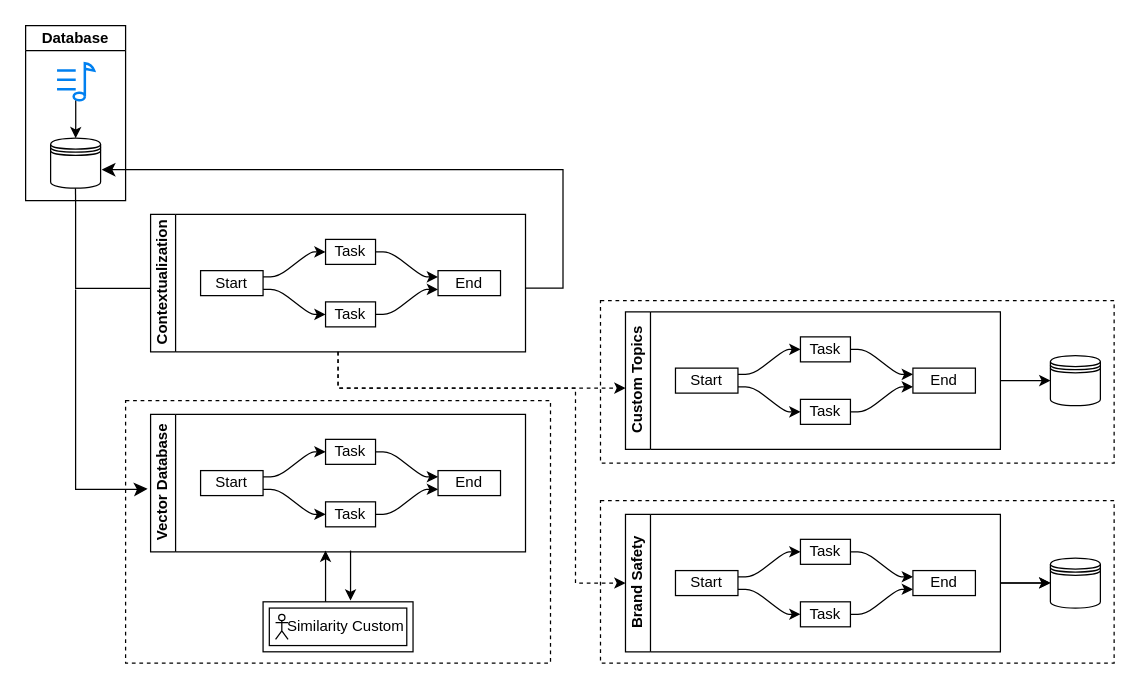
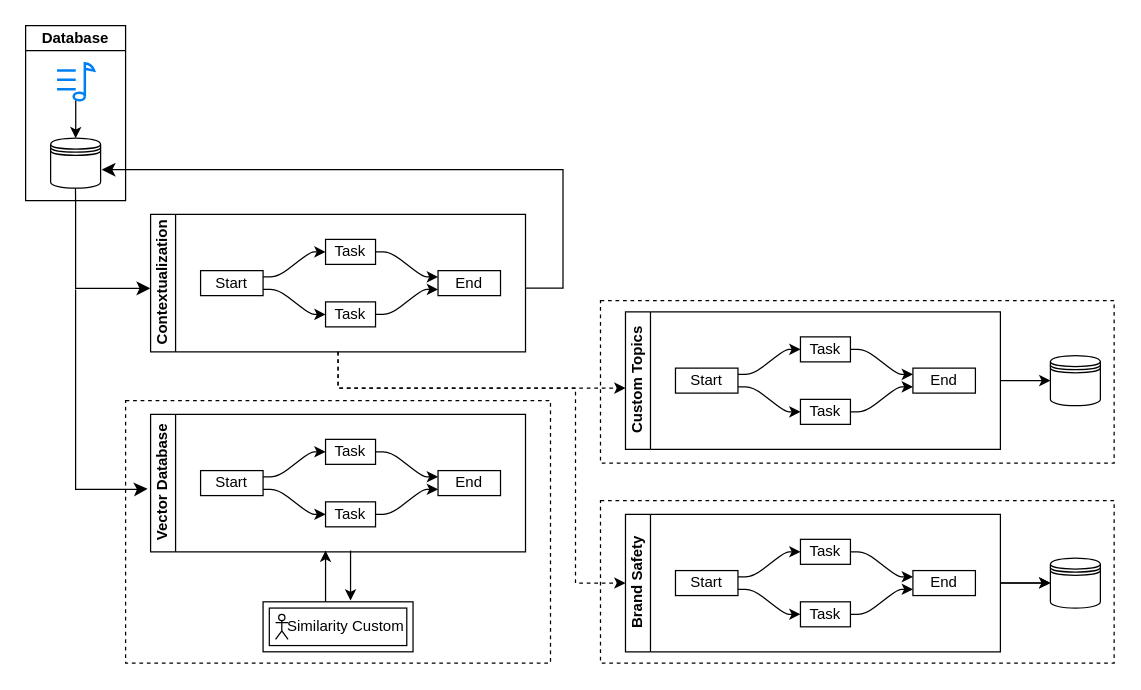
(143, 288) -> (138, 288)
